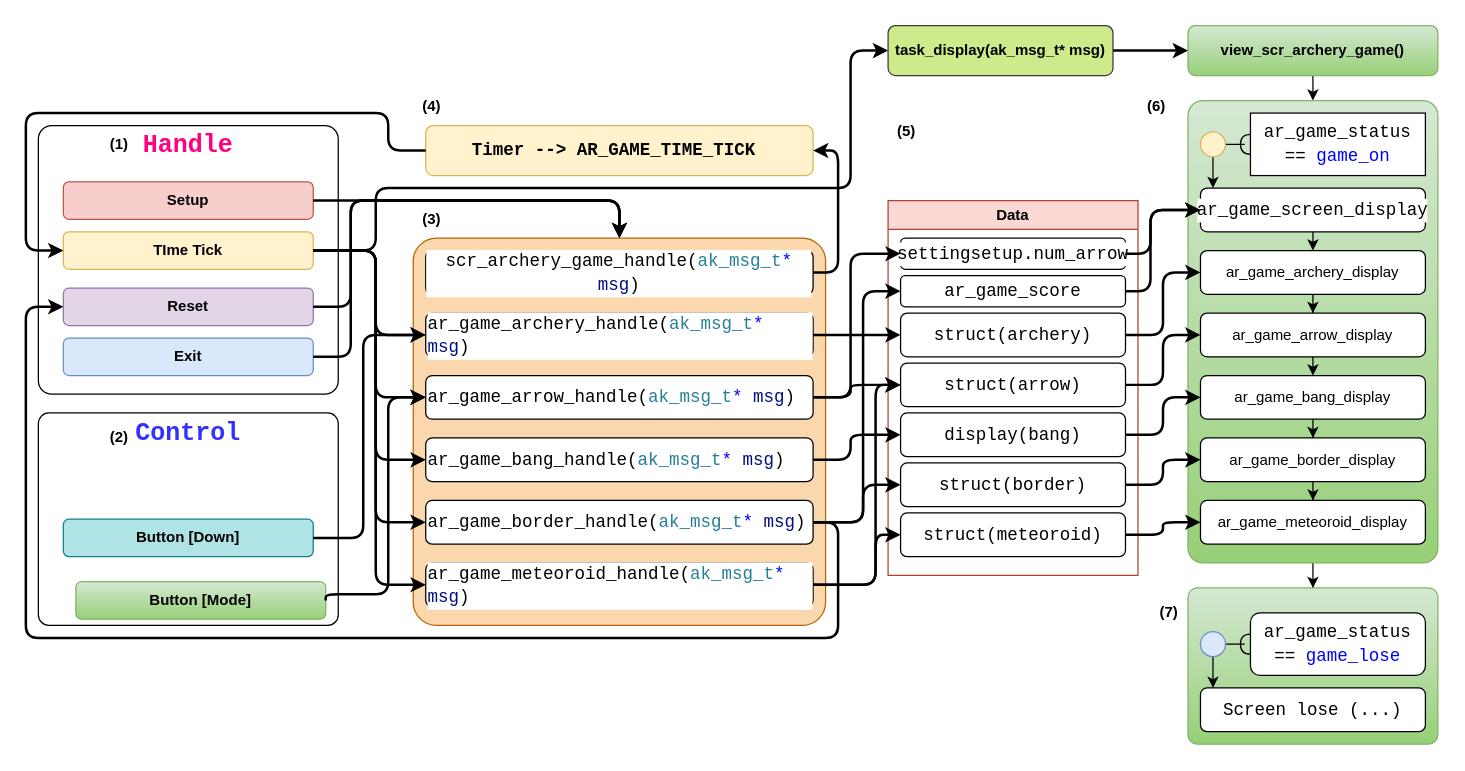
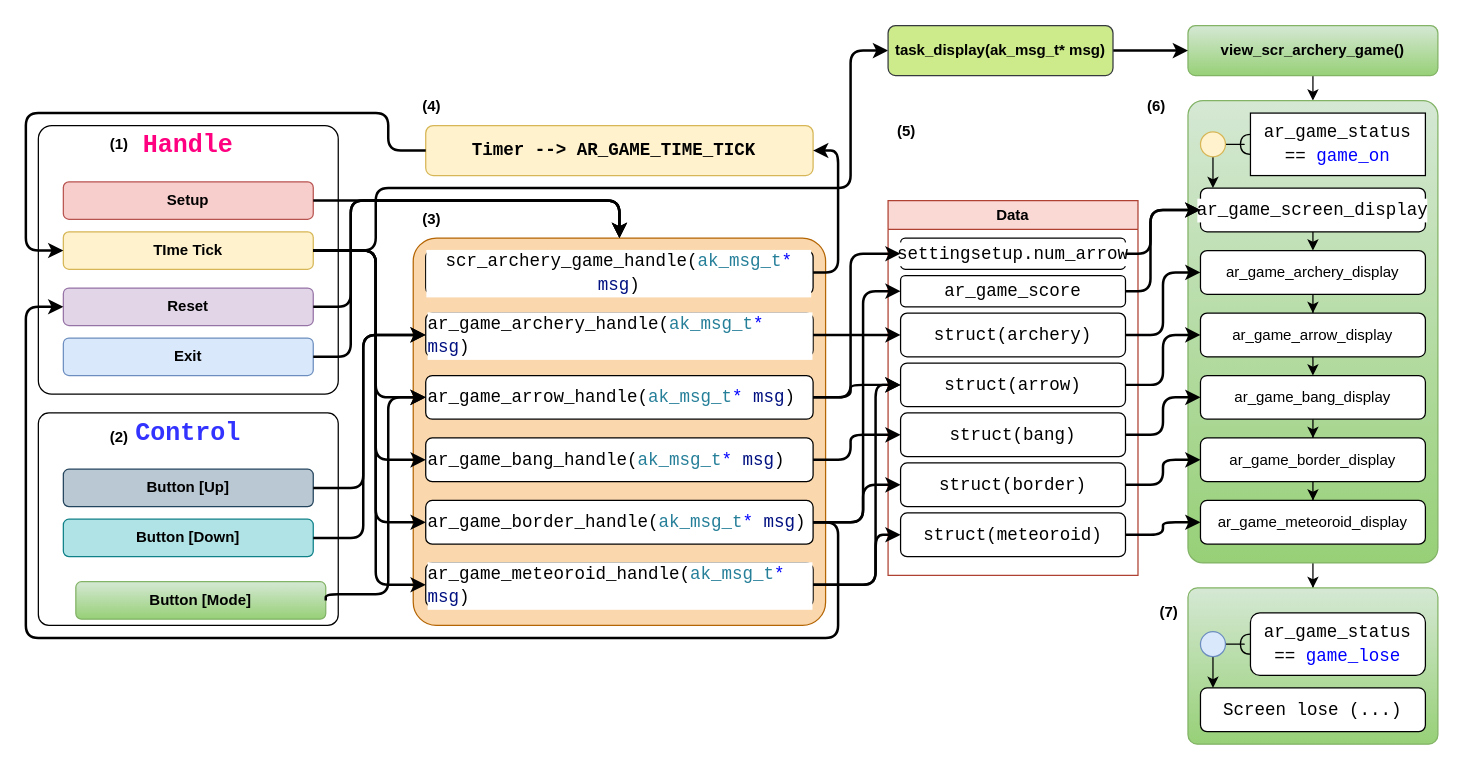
(379, 332) -> none
(1013, 436) -> (1013, 436)
none -> (188, 488)
none -> (335, 488)
